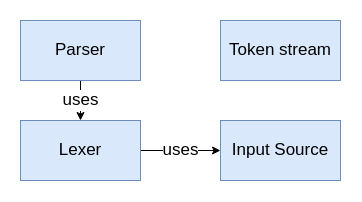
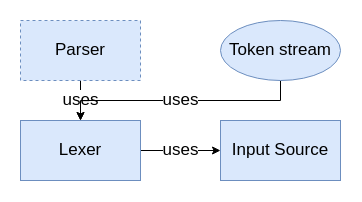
(81, 51) -> (81, 51)
(281, 51) -> (281, 51)
none -> (192, 101)
